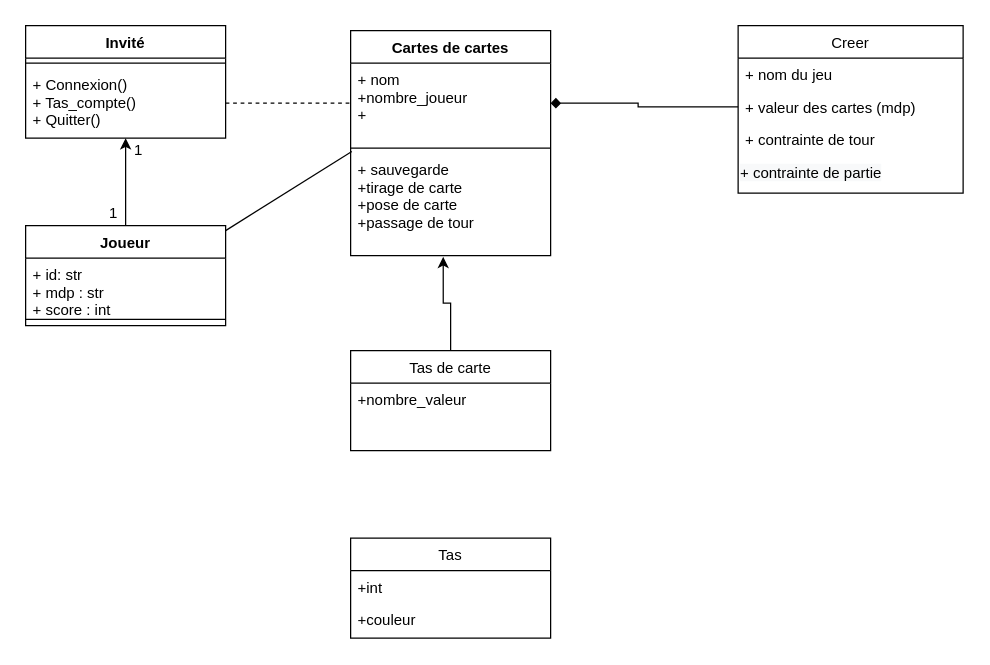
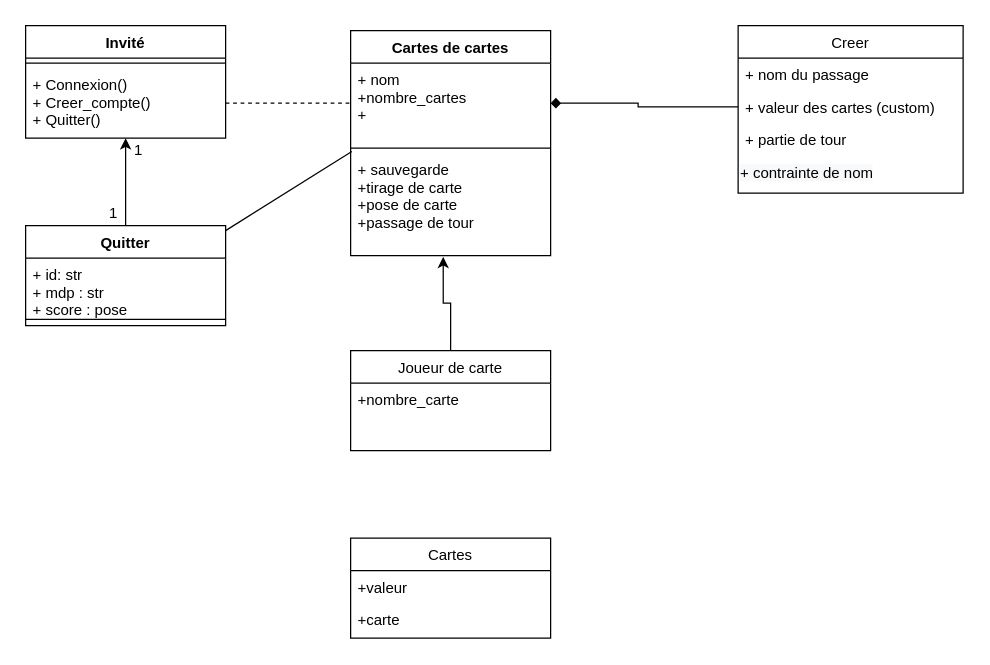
(790, 75) -> (806, 75)
(377, 80) -> (377, 80)
(83, 85) -> (83, 85)
(840, 108) -> (853, 108)
(821, 140) -> (804, 140)
(823, 173) -> (813, 173)
(125, 243) -> (125, 243)
(63, 275) -> (63, 275)
(450, 368) -> (450, 368)
(414, 400) -> (412, 400)
(450, 555) -> (450, 555)
(372, 588) -> (385, 588)
(389, 620) -> (383, 620)
